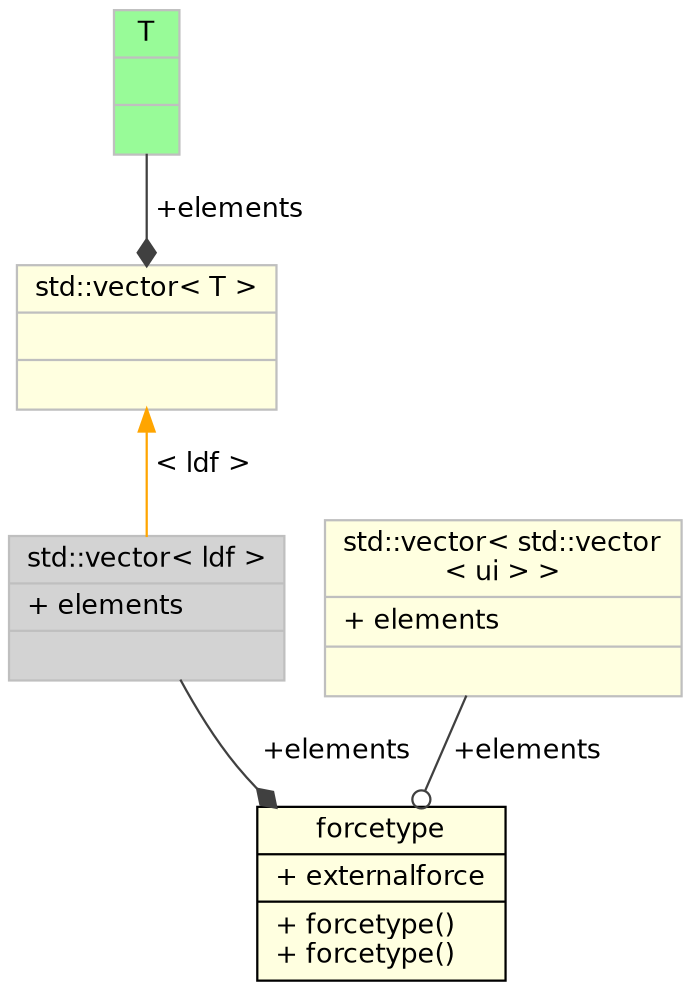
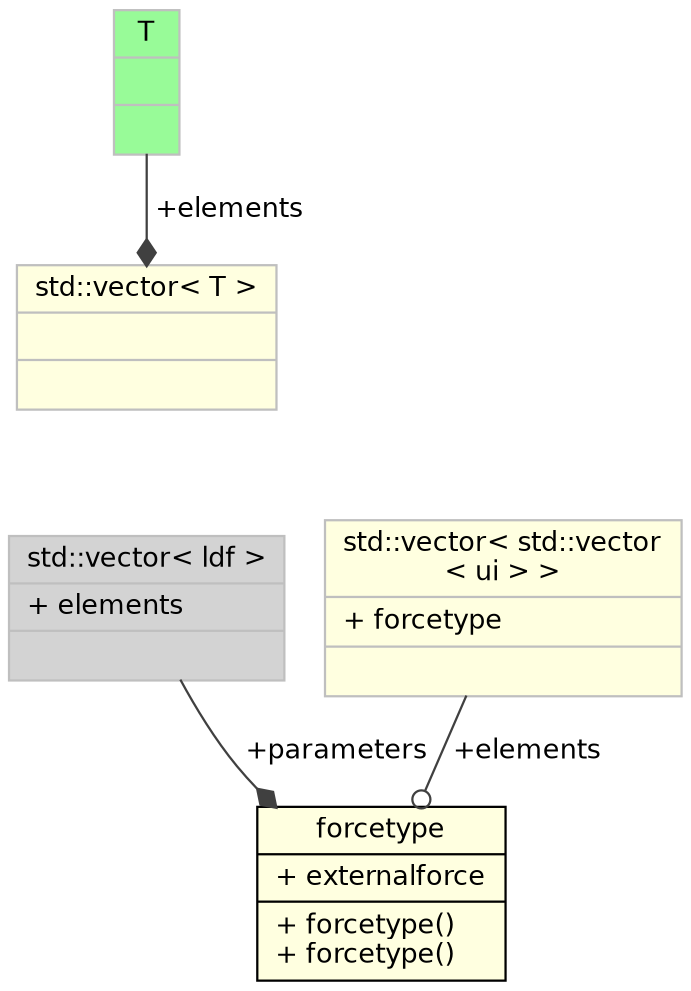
(147, 485) -> none
(422, 621) -> (423, 621)
(333, 752) -> (333, 752)
